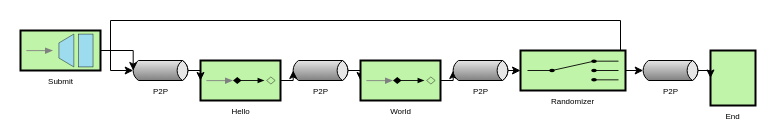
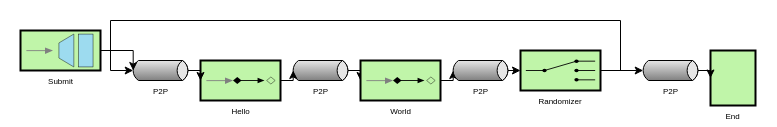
(573, 71) -> (561, 71)
